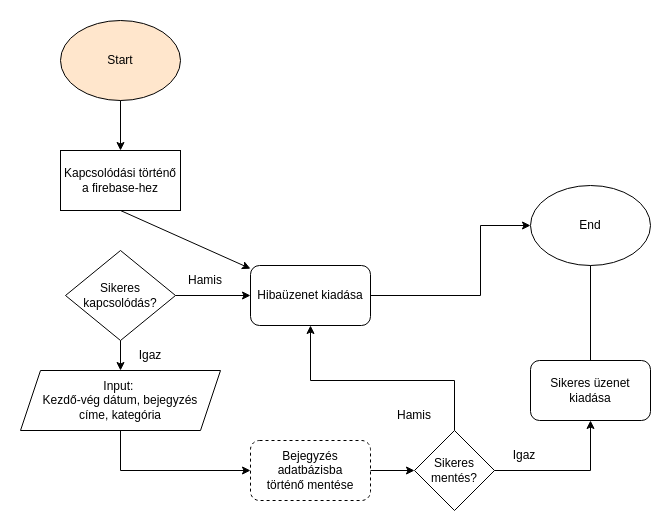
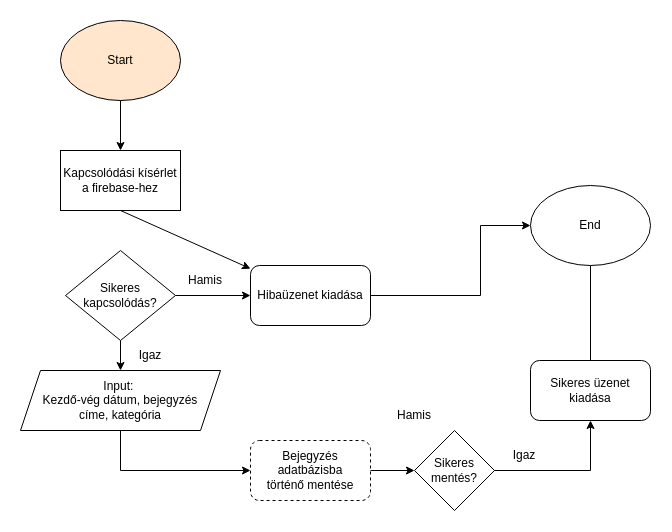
(121, 181) -> (121, 181)
(384, 381) -> none
